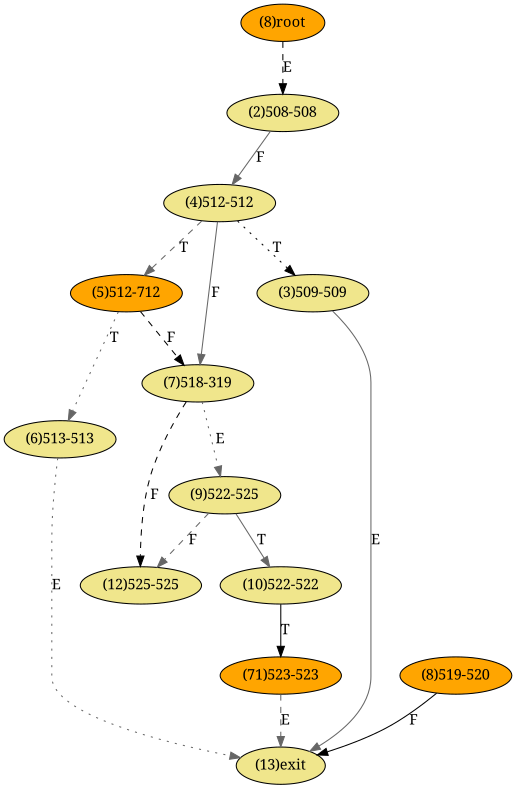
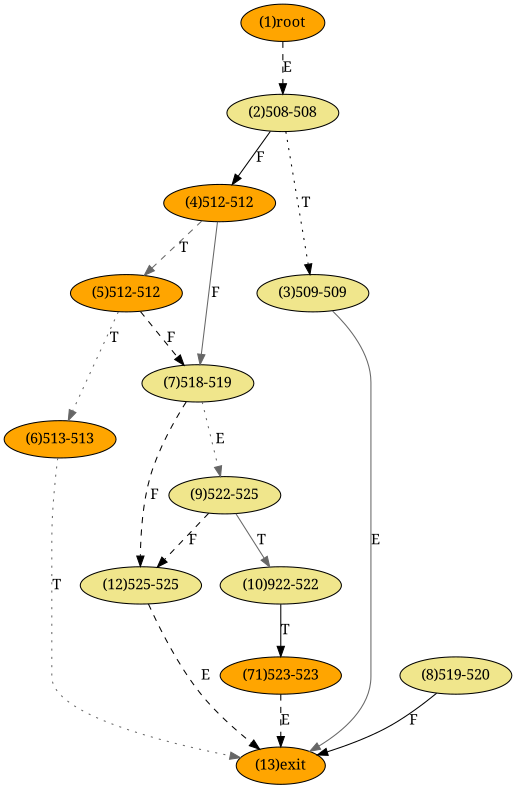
(283, 23) -> (283, 23)
(254, 154) -> (254, 154)
(220, 203) -> (220, 203)
(262, 244) -> (297, 198)
(126, 293) -> (126, 293)
(198, 383) -> (198, 383)
(60, 439) -> (60, 439)
(187, 536) -> (187, 536)
(57, 585) -> (57, 585)
(281, 585) -> (281, 585)
(456, 676) -> (456, 676)
none -> (191, 680)
(281, 715) -> (281, 715)
(281, 766) -> (281, 766)
